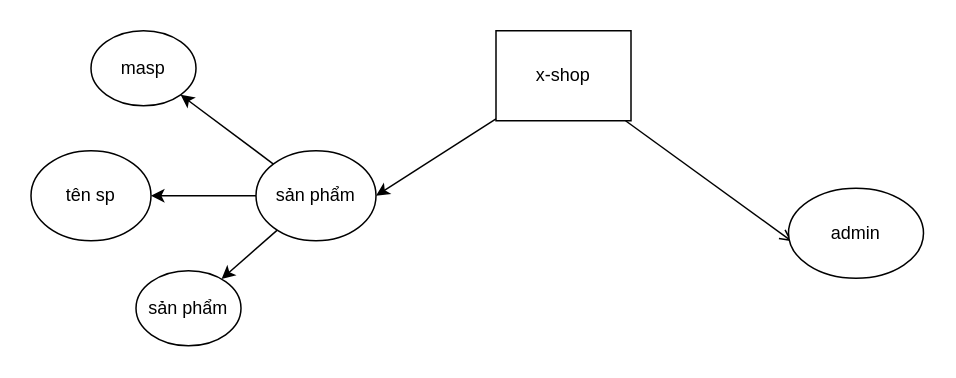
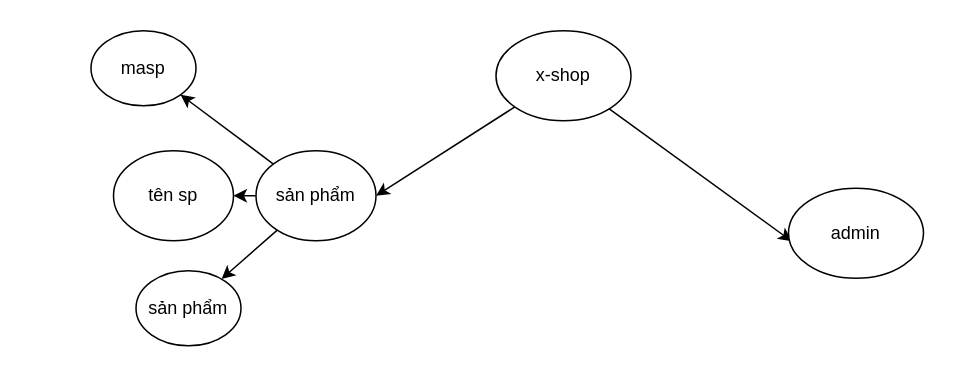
(563, 76) -> (563, 76)
(91, 196) -> (173, 196)
(784, 236) -> (782, 235)
